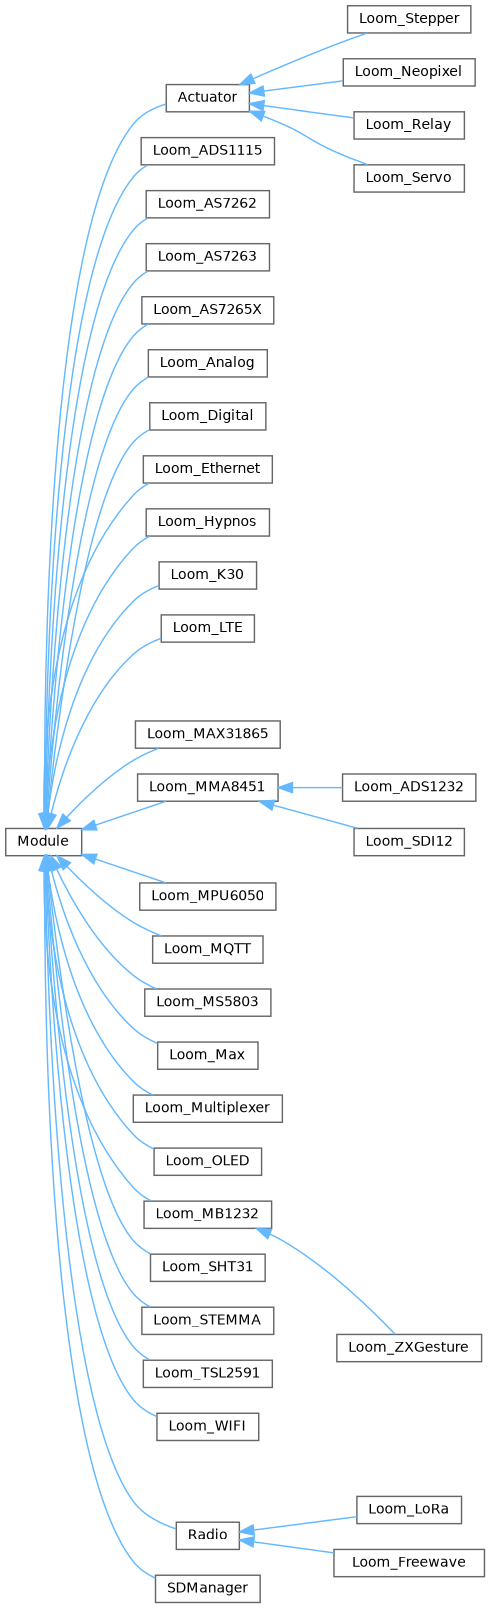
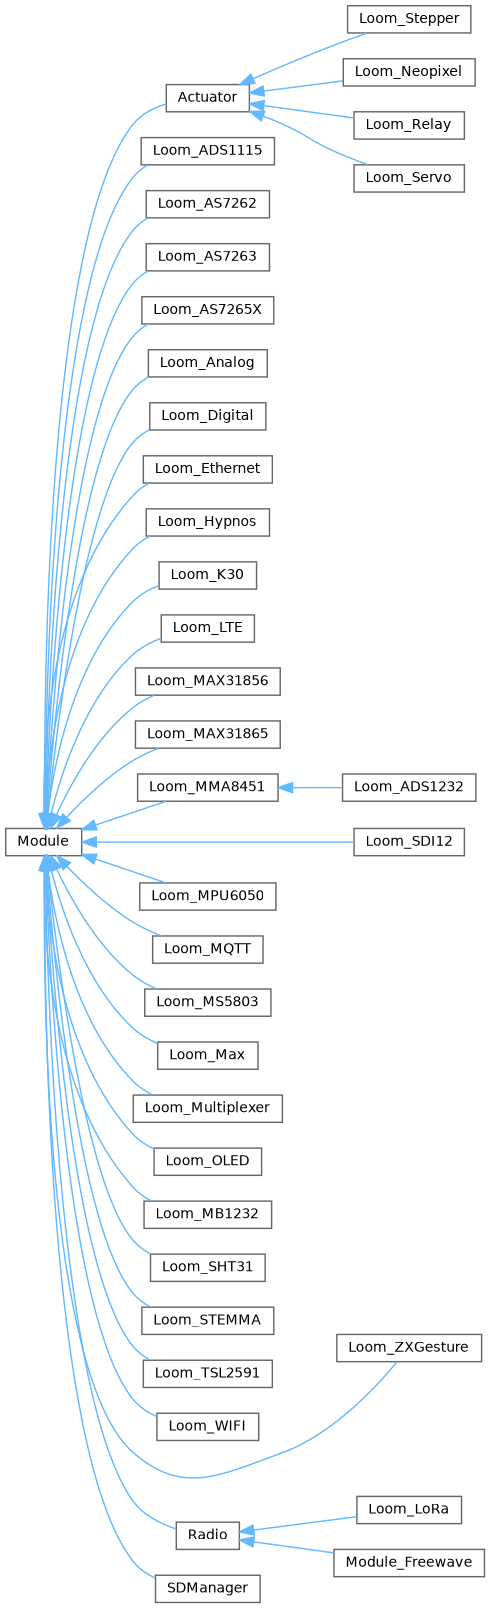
none -> (208, 682)
(315, 817) -> (225, 842)
(336, 1279) -> (115, 1427)
(409, 1563) -> (409, 1563)
